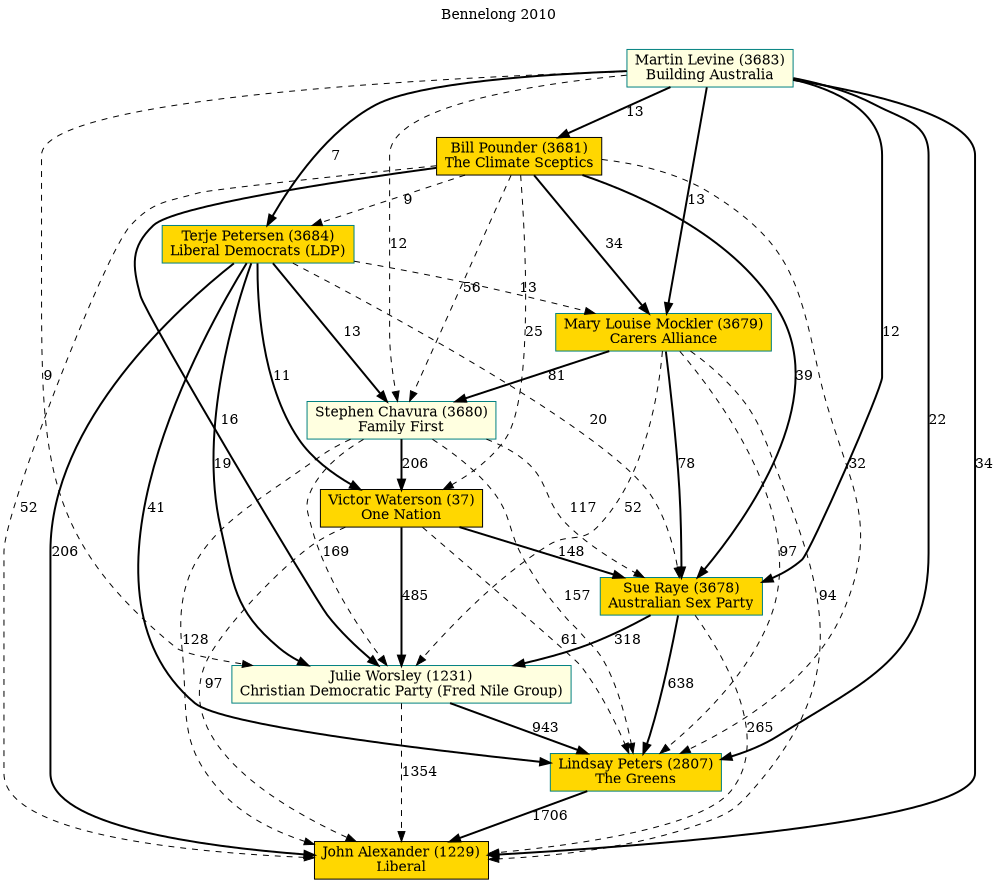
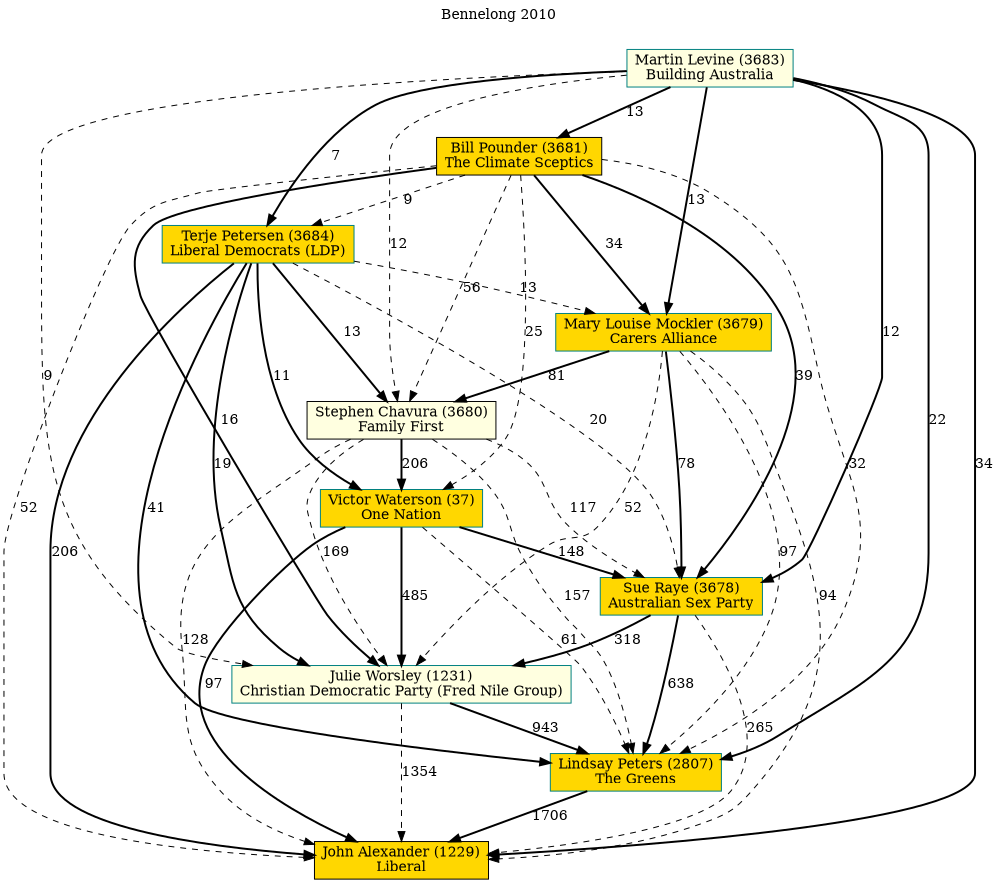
(401, 420) -> (401, 420)
(401, 508) -> (401, 508)
(201, 687) -> (201, 687)
